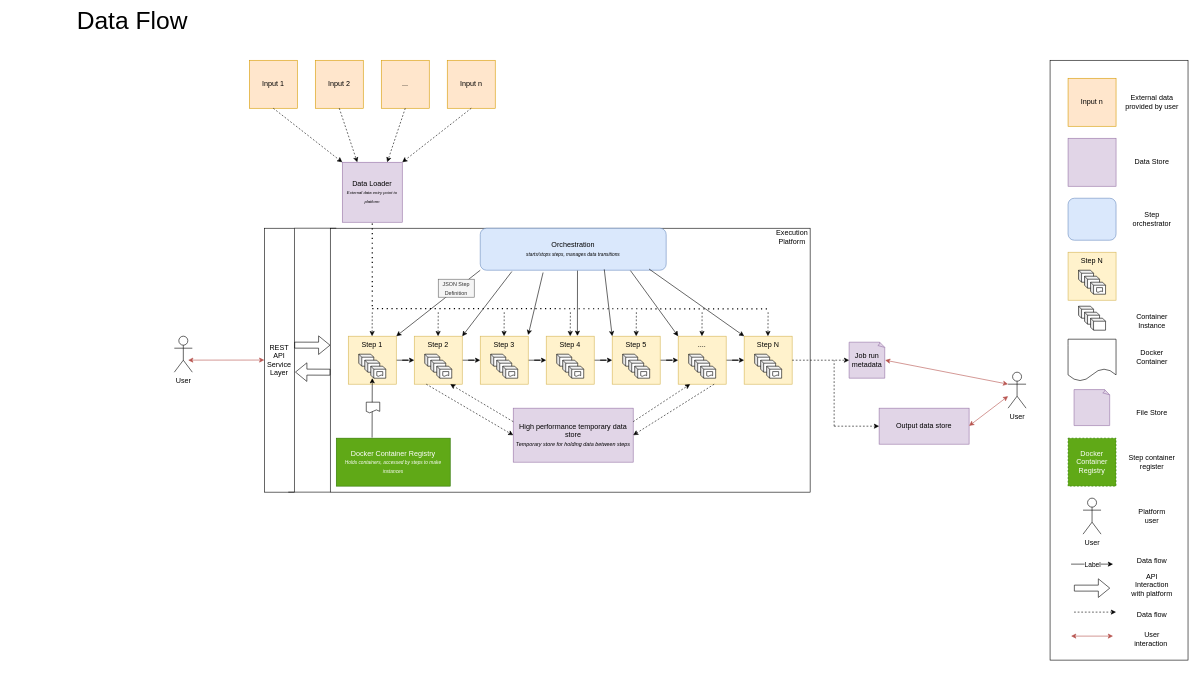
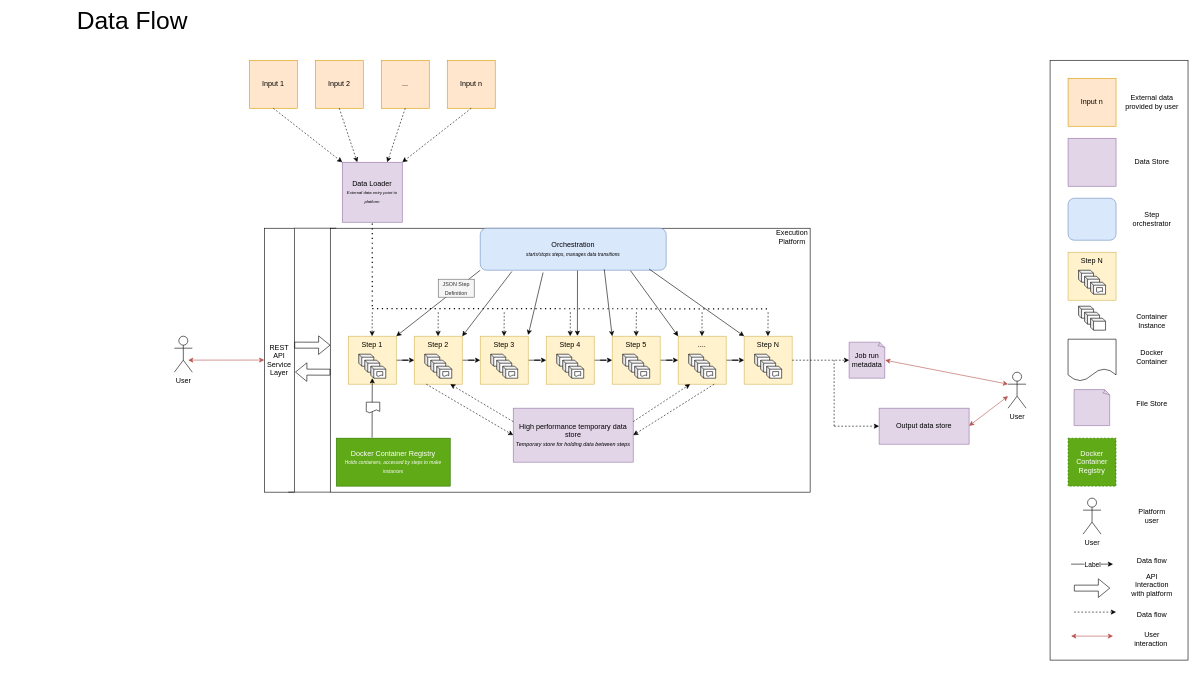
(1152, 413) -> (1152, 404)
(1152, 462) -> none
